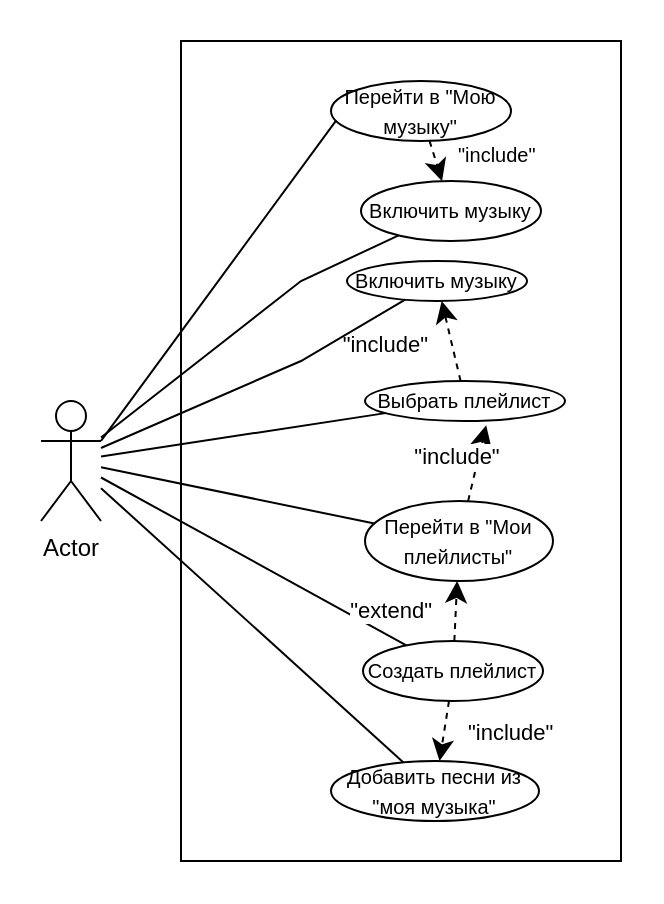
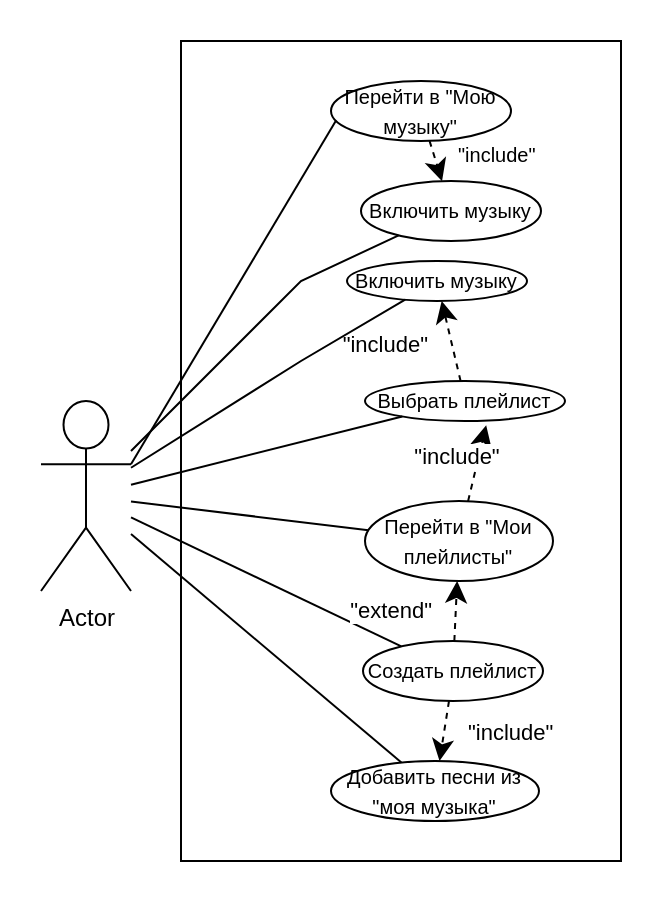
(71, 461) -> (86, 496)
